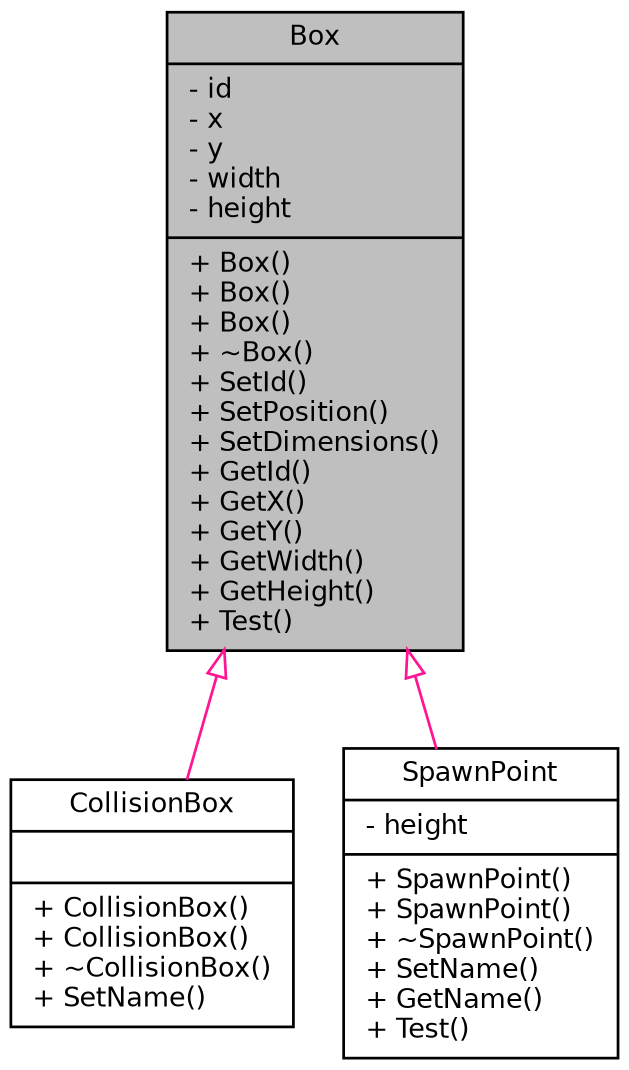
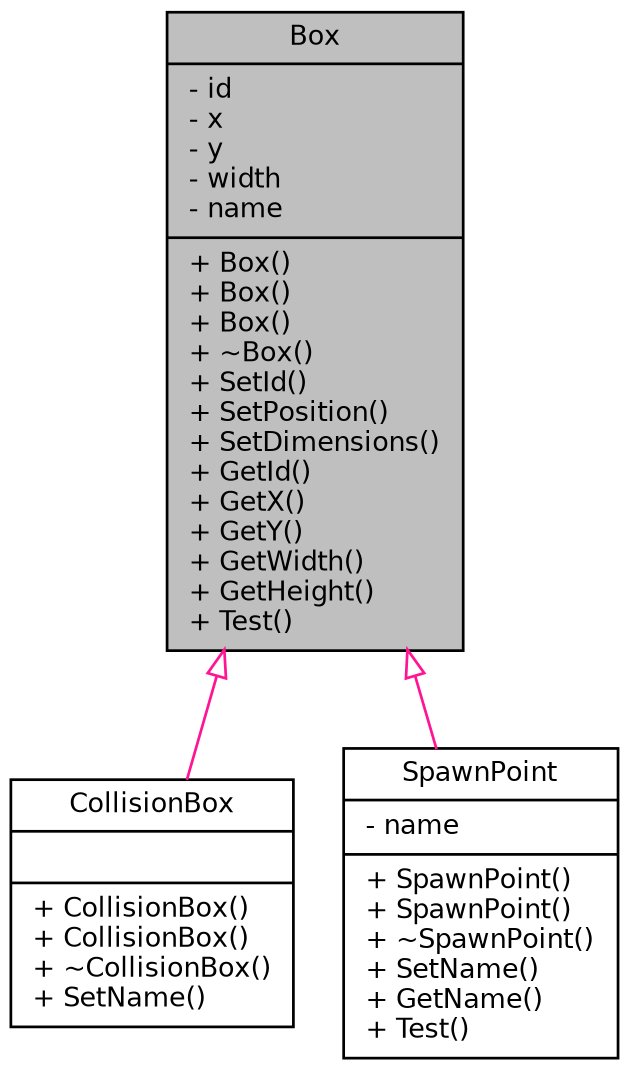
(240, 209) -> (236, 209)
(417, 826) -> (413, 826)
